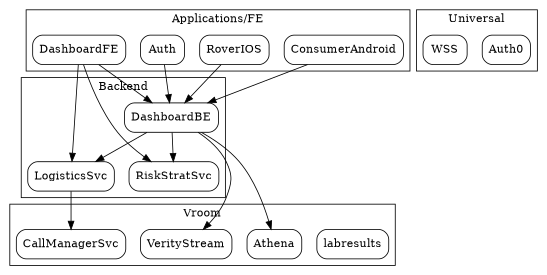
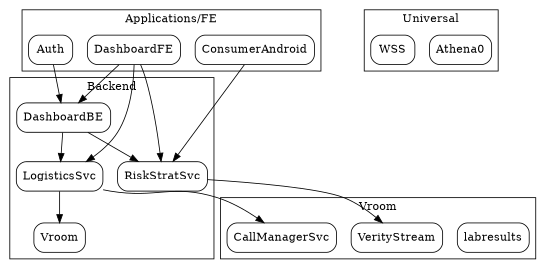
(234, 50) -> none
(506, 50) -> (461, 50)
(262, 82) -> (208, 114)
(231, 175) -> (295, 188)
none -> (60, 238)
(274, 244) -> none
